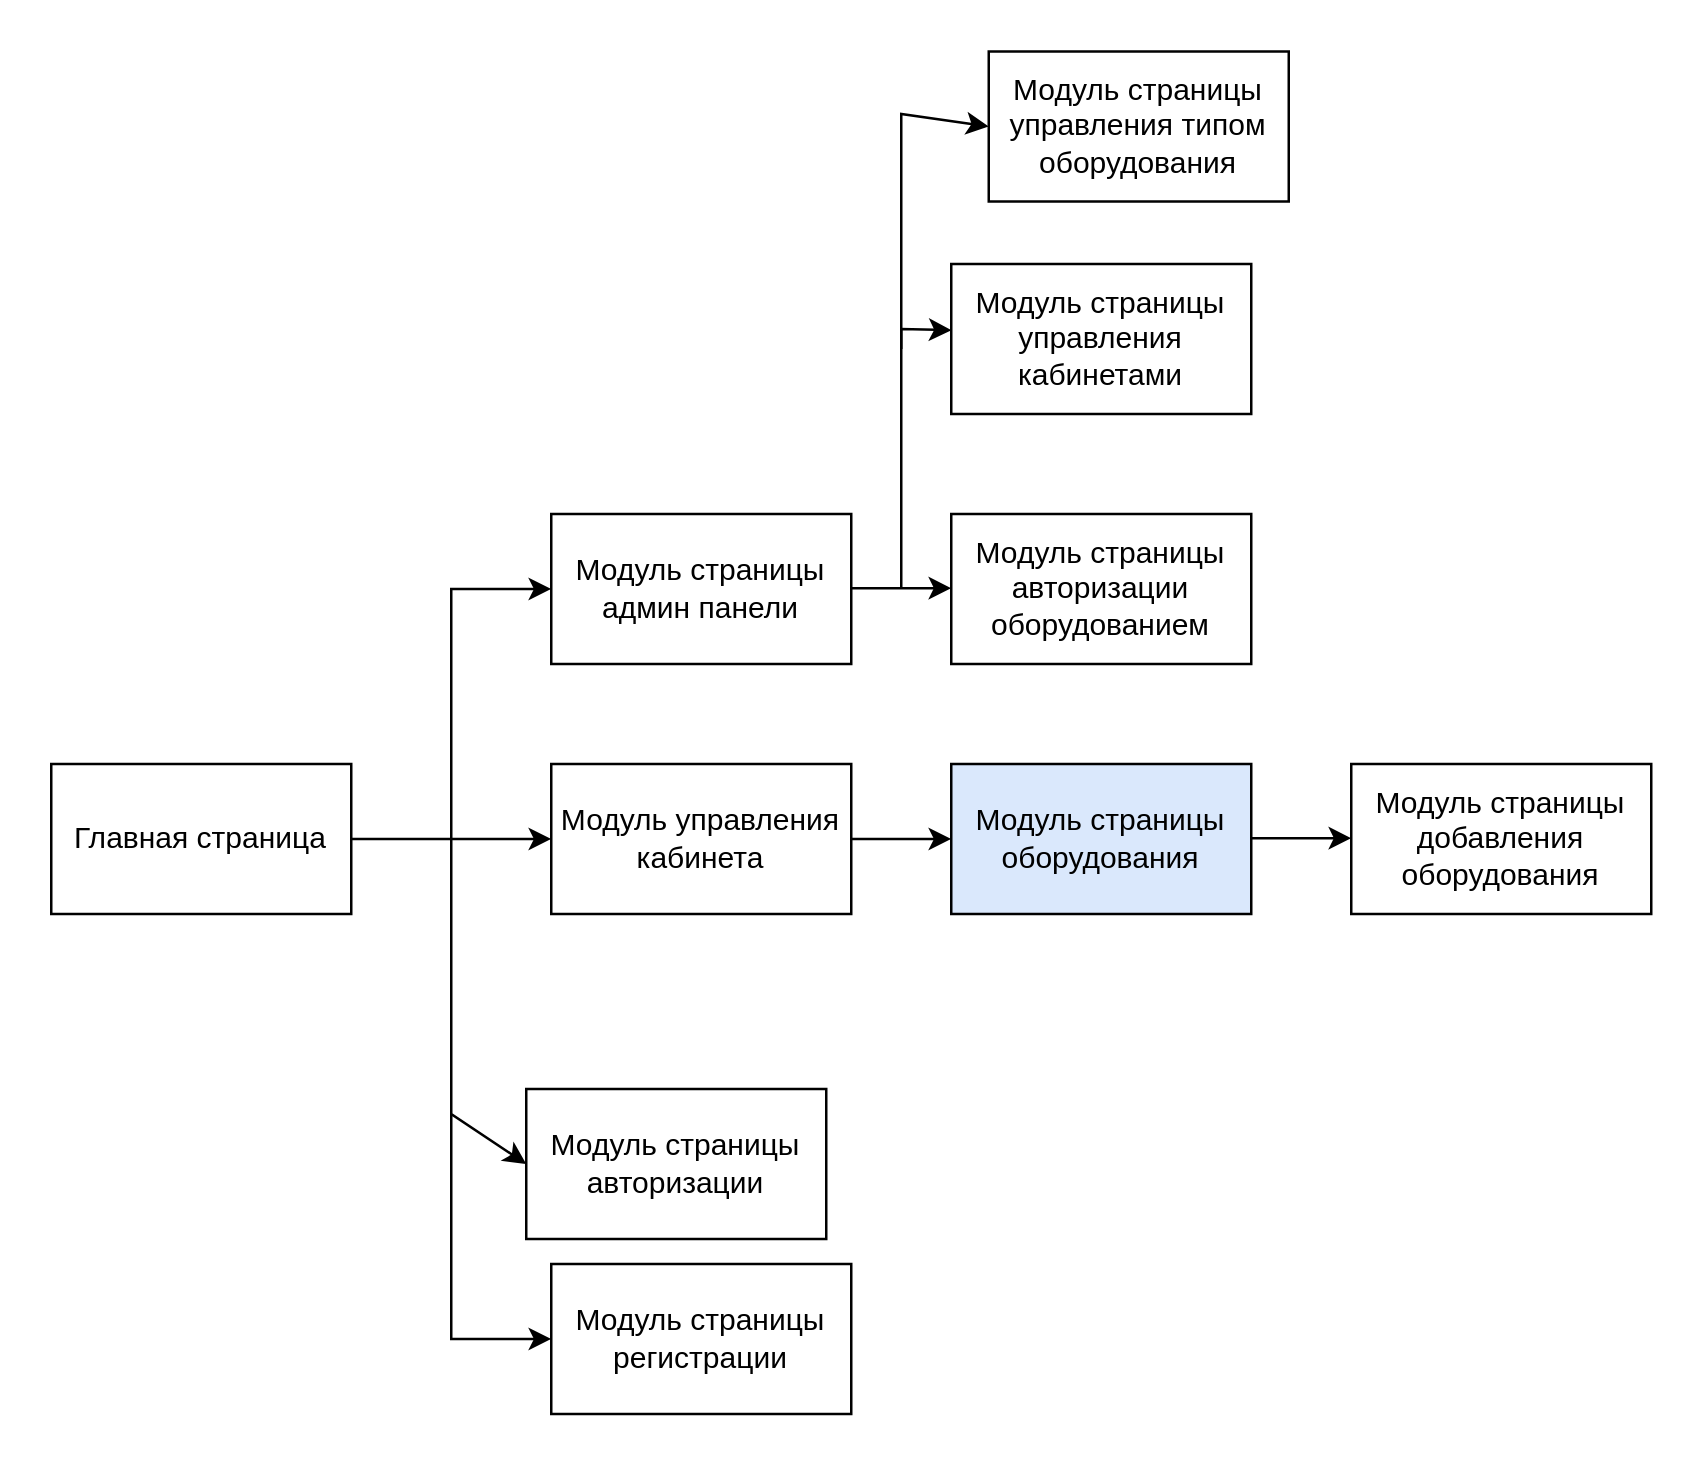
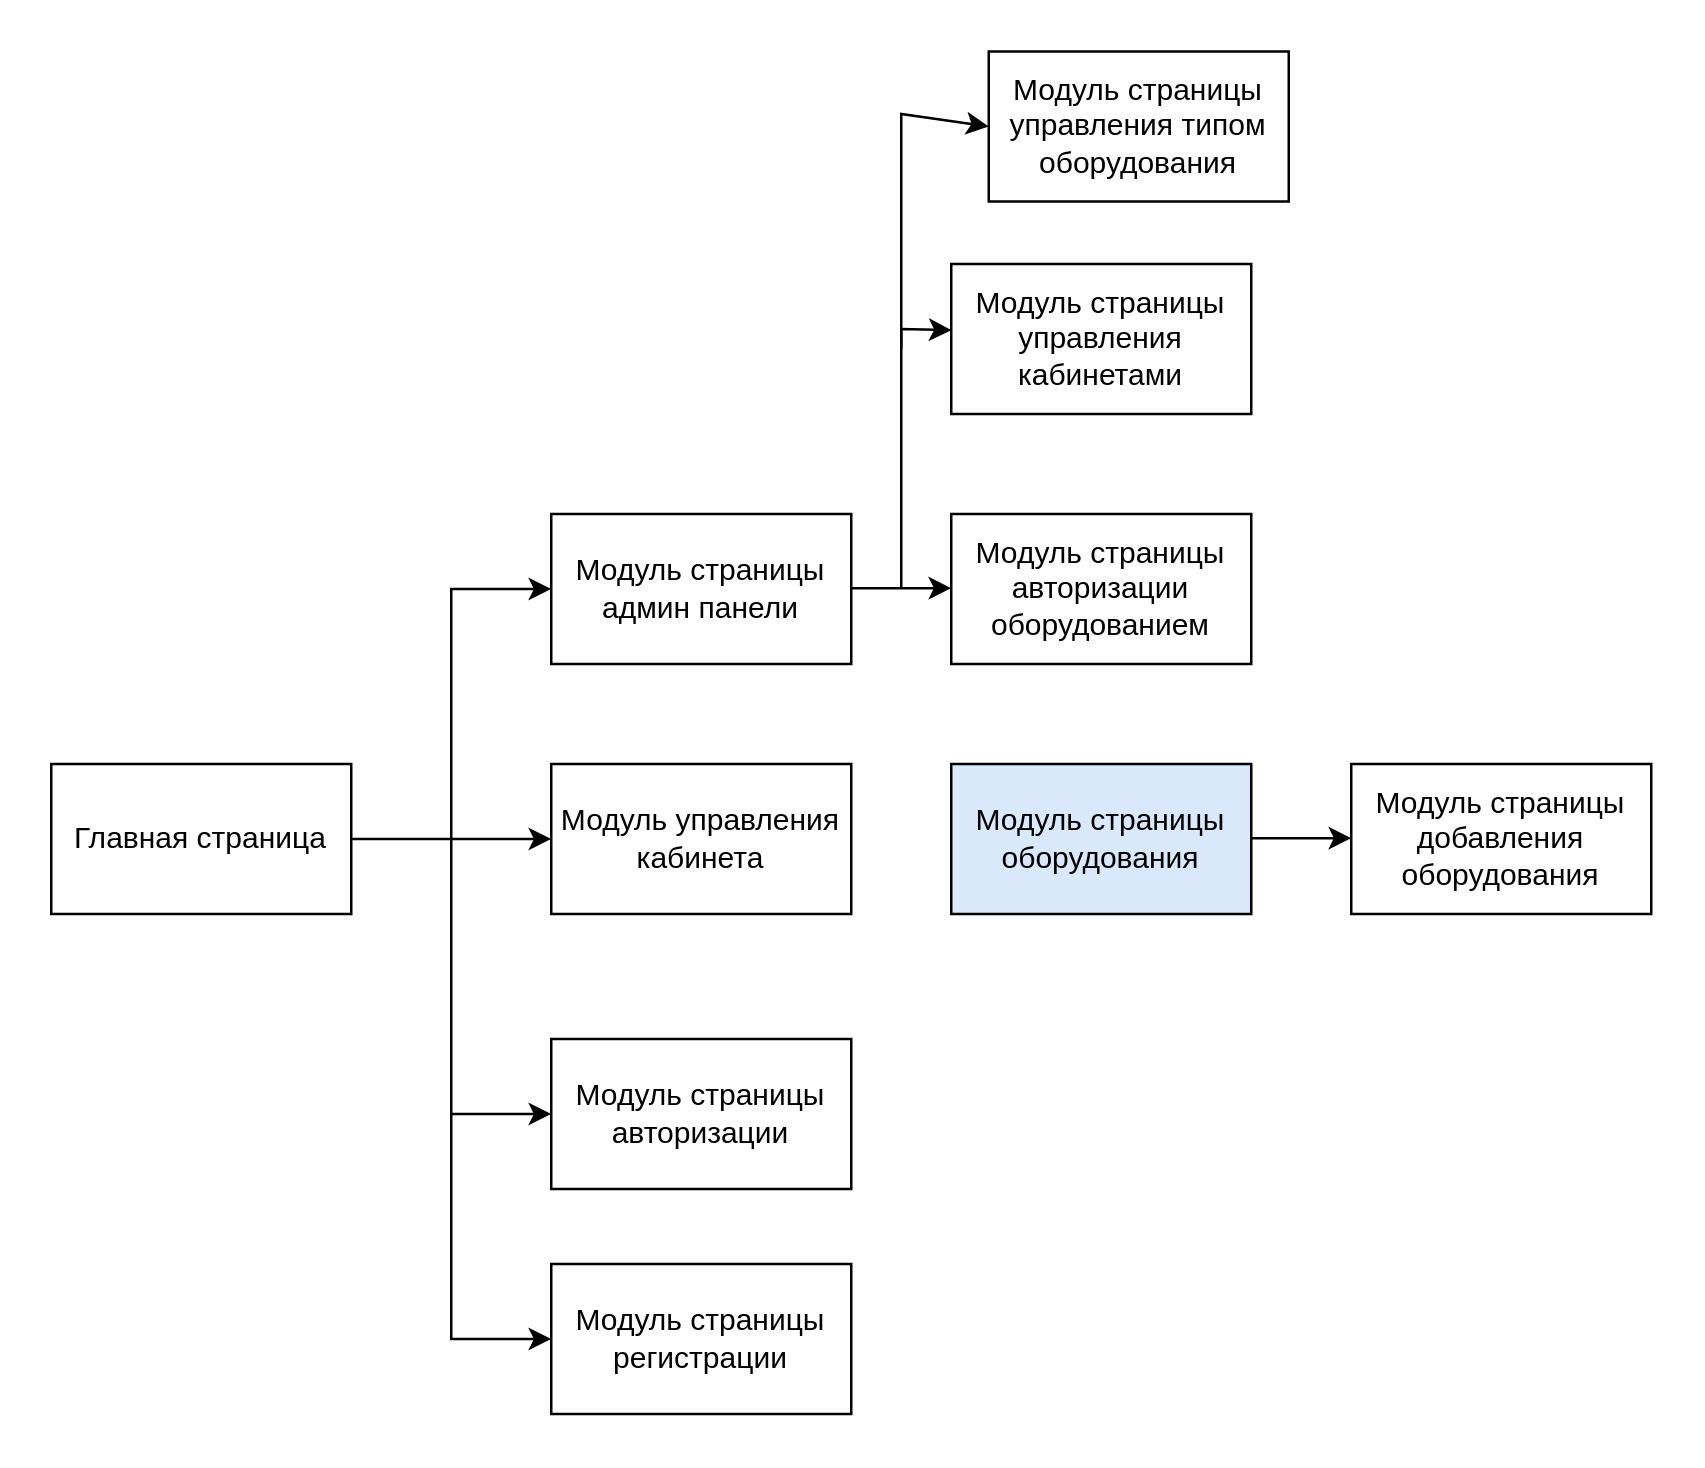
(893, 839) -> none
(676, 1164) -> (701, 1114)
